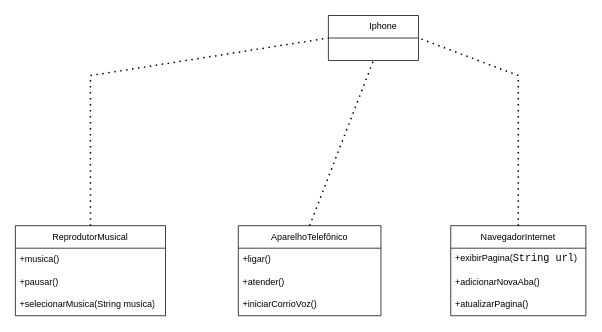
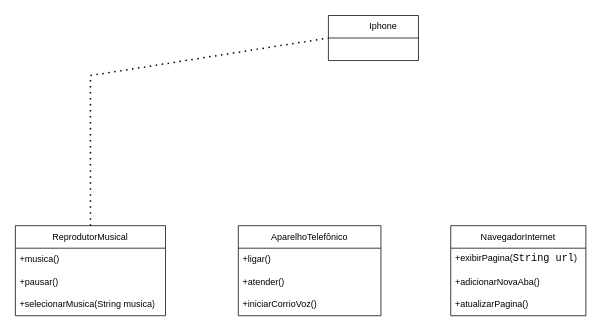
(518, 98) -> none
(341, 144) -> none
